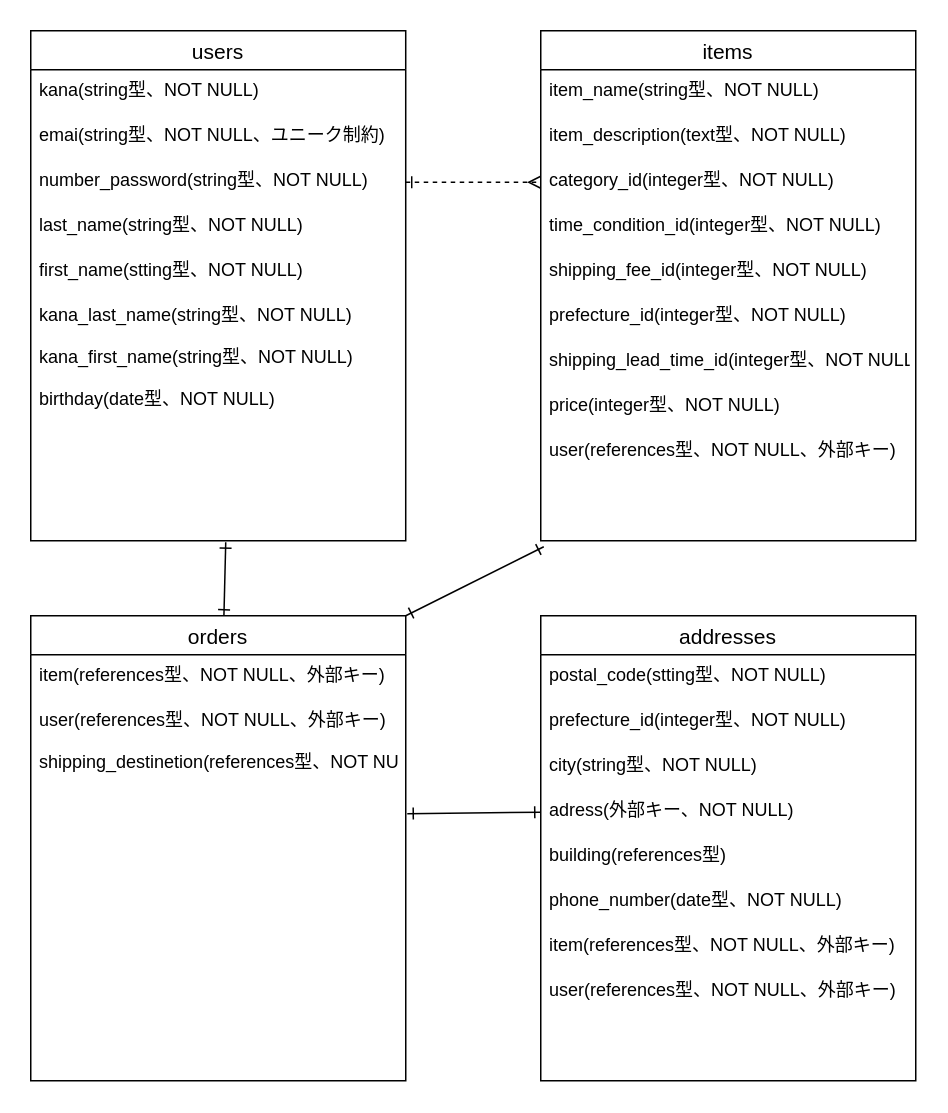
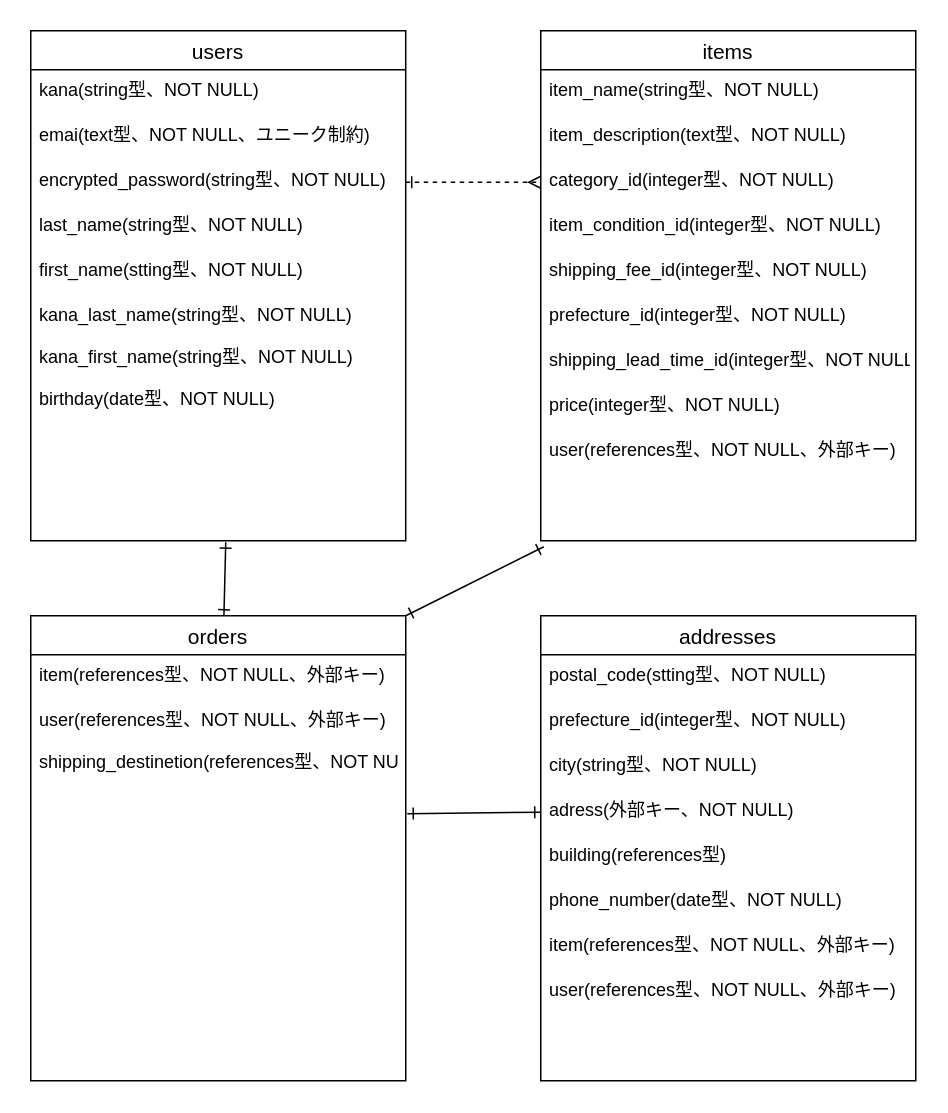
(214, 135) -> (206, 135)
(209, 180) -> (224, 180)
(724, 225) -> (724, 225)
